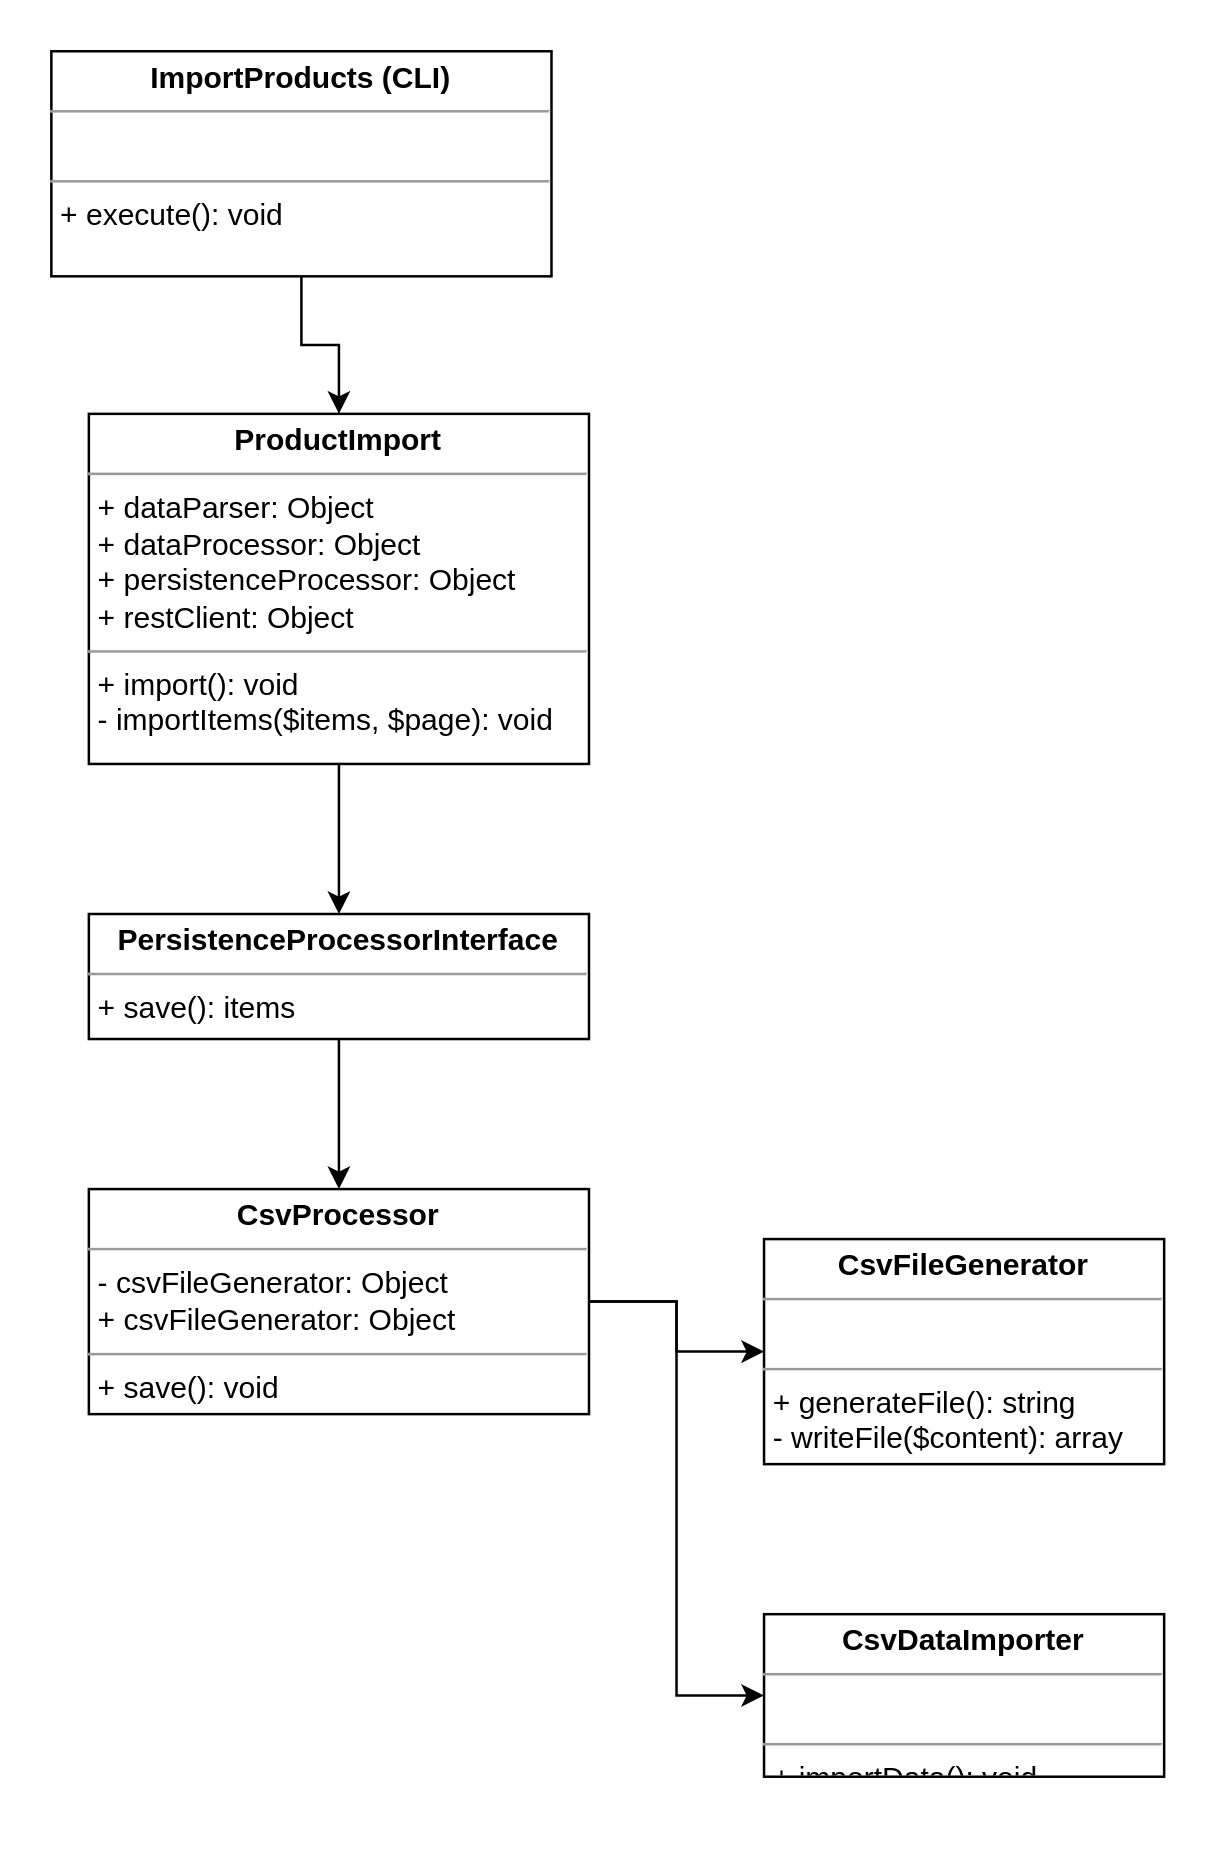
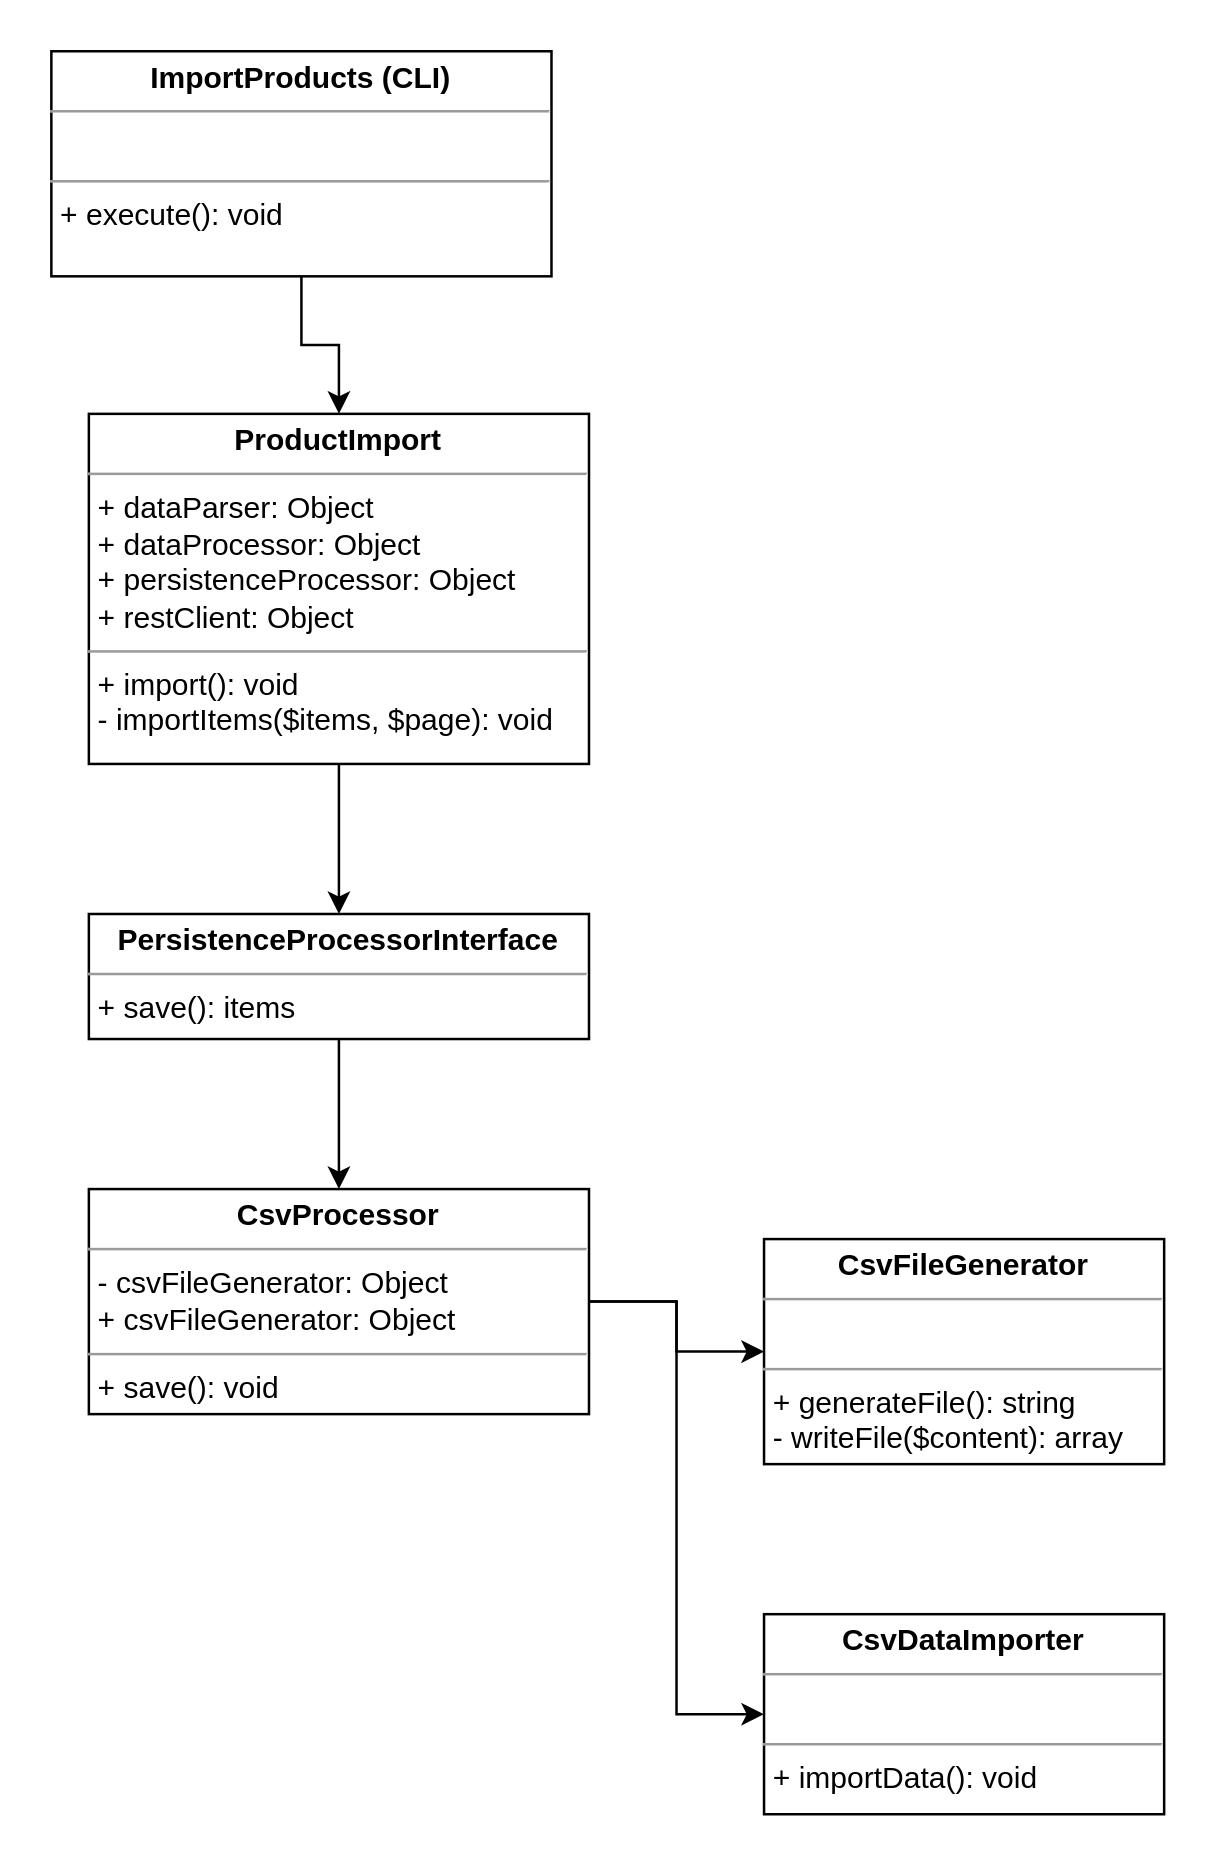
(964, 1695) -> (964, 1714)
